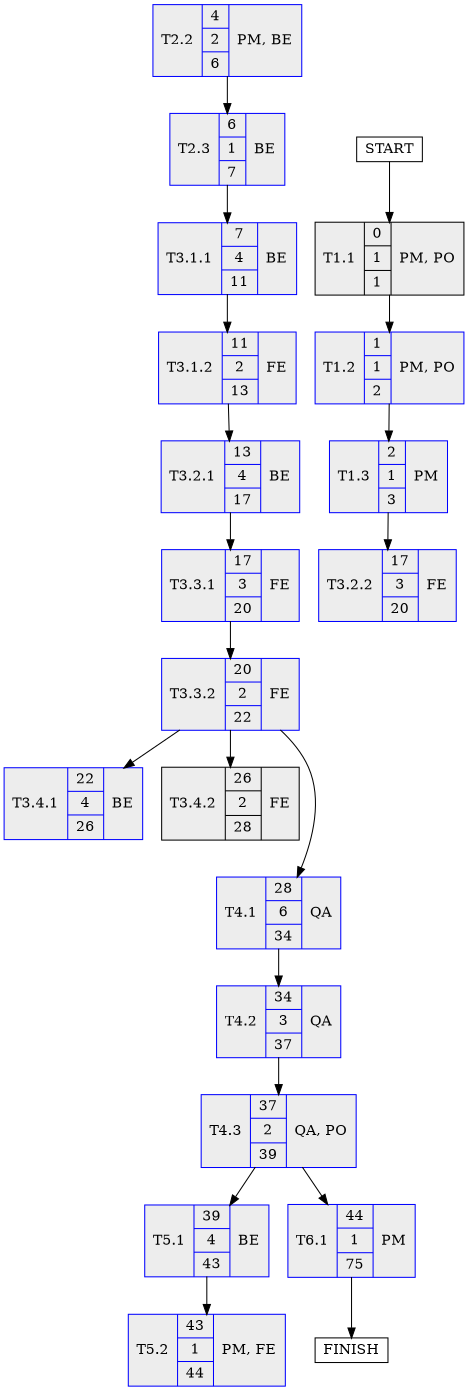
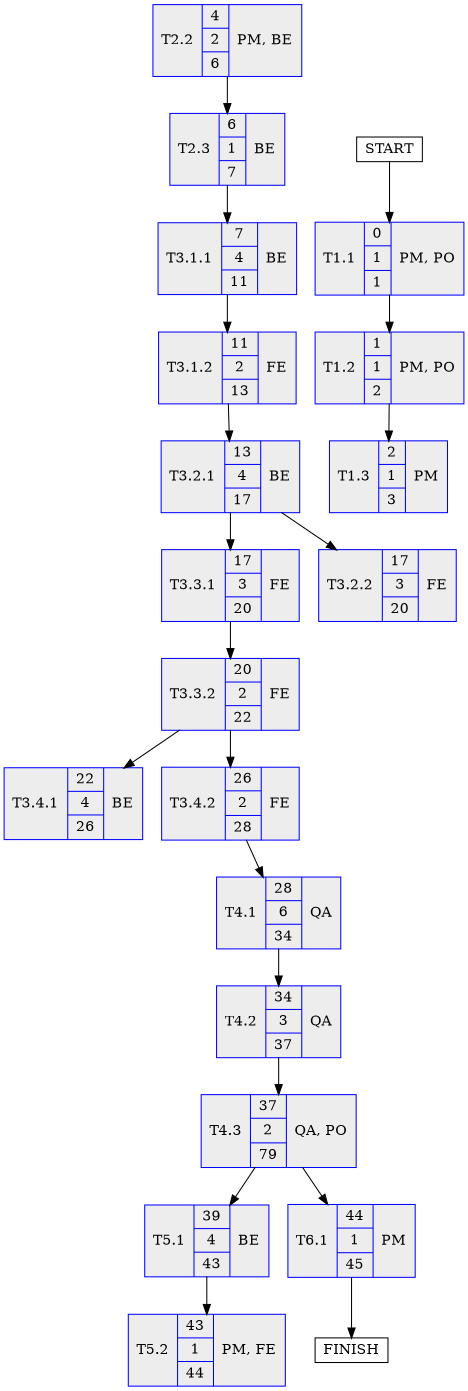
(390, 259) -> (390, 259)
(388, 526) -> (305, 528)
(315, 795) -> (253, 854)
(230, 804) -> (230, 804)
(268, 1155) -> (268, 1155)
(355, 1265) -> (355, 1265)
